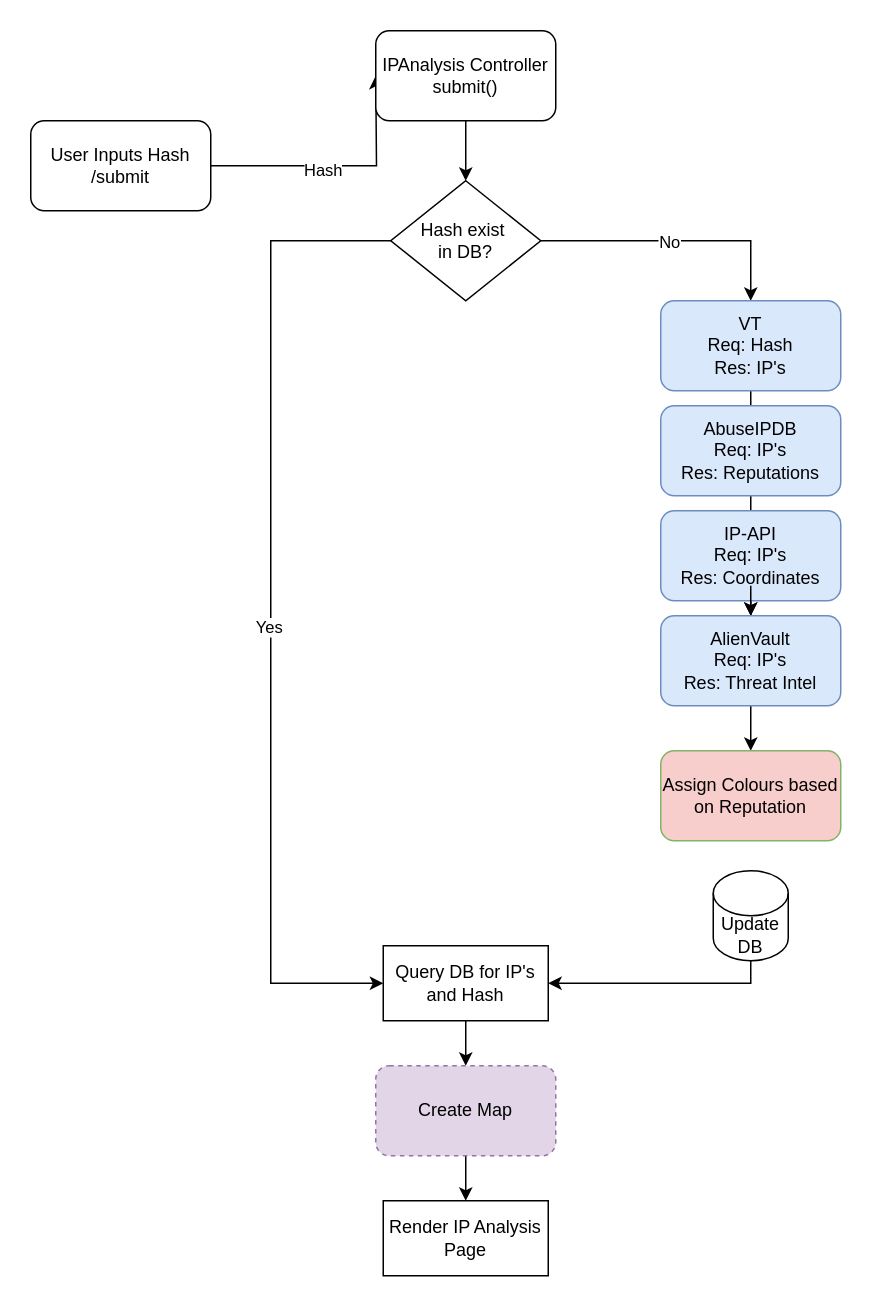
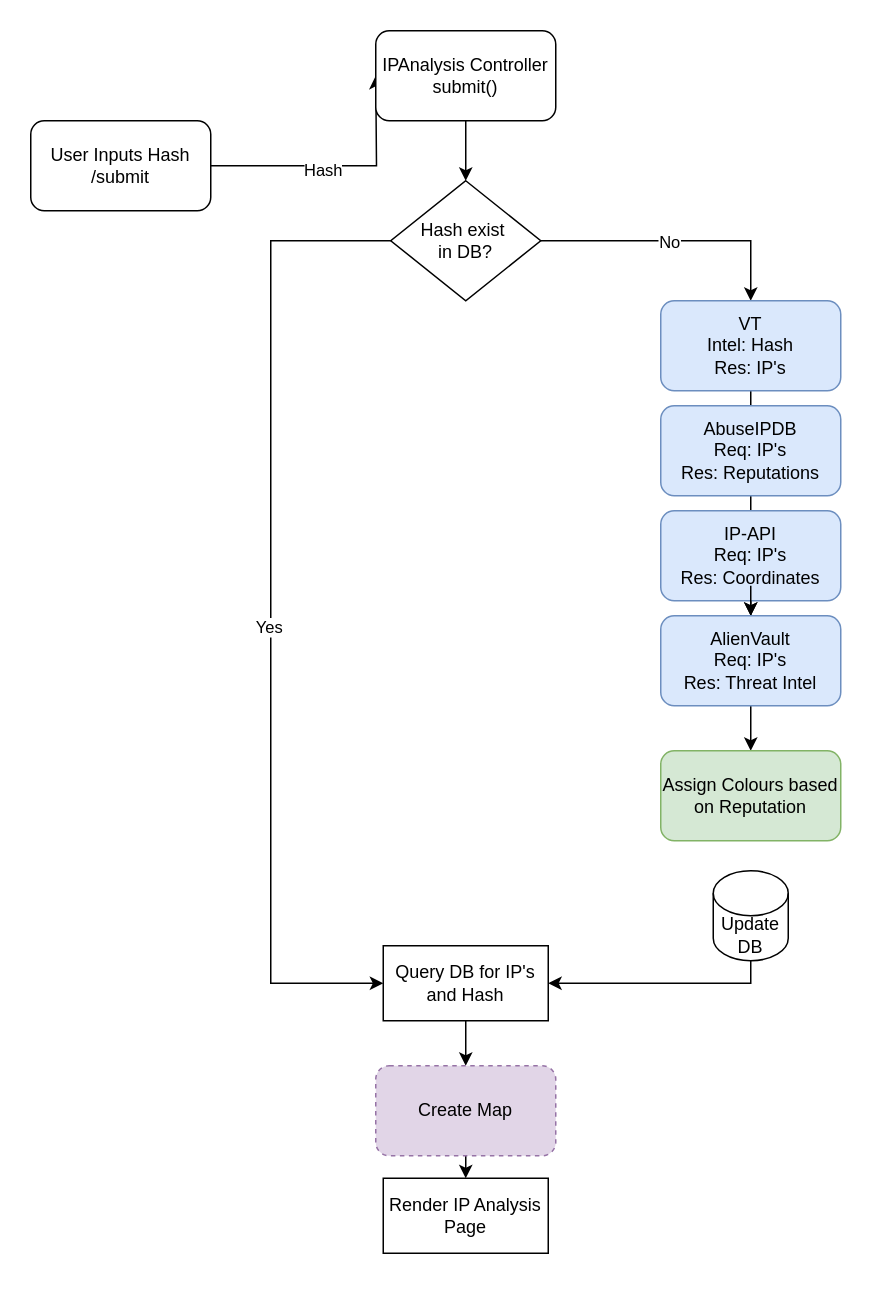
(751, 346) -> (751, 346)
(751, 796) -> (751, 796)
(466, 1238) -> (466, 1216)
